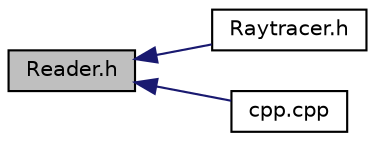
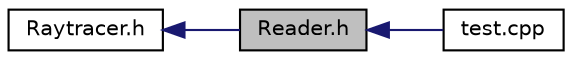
(184, 50) -> (212, 30)
(289, 111) -> (504, 30)
